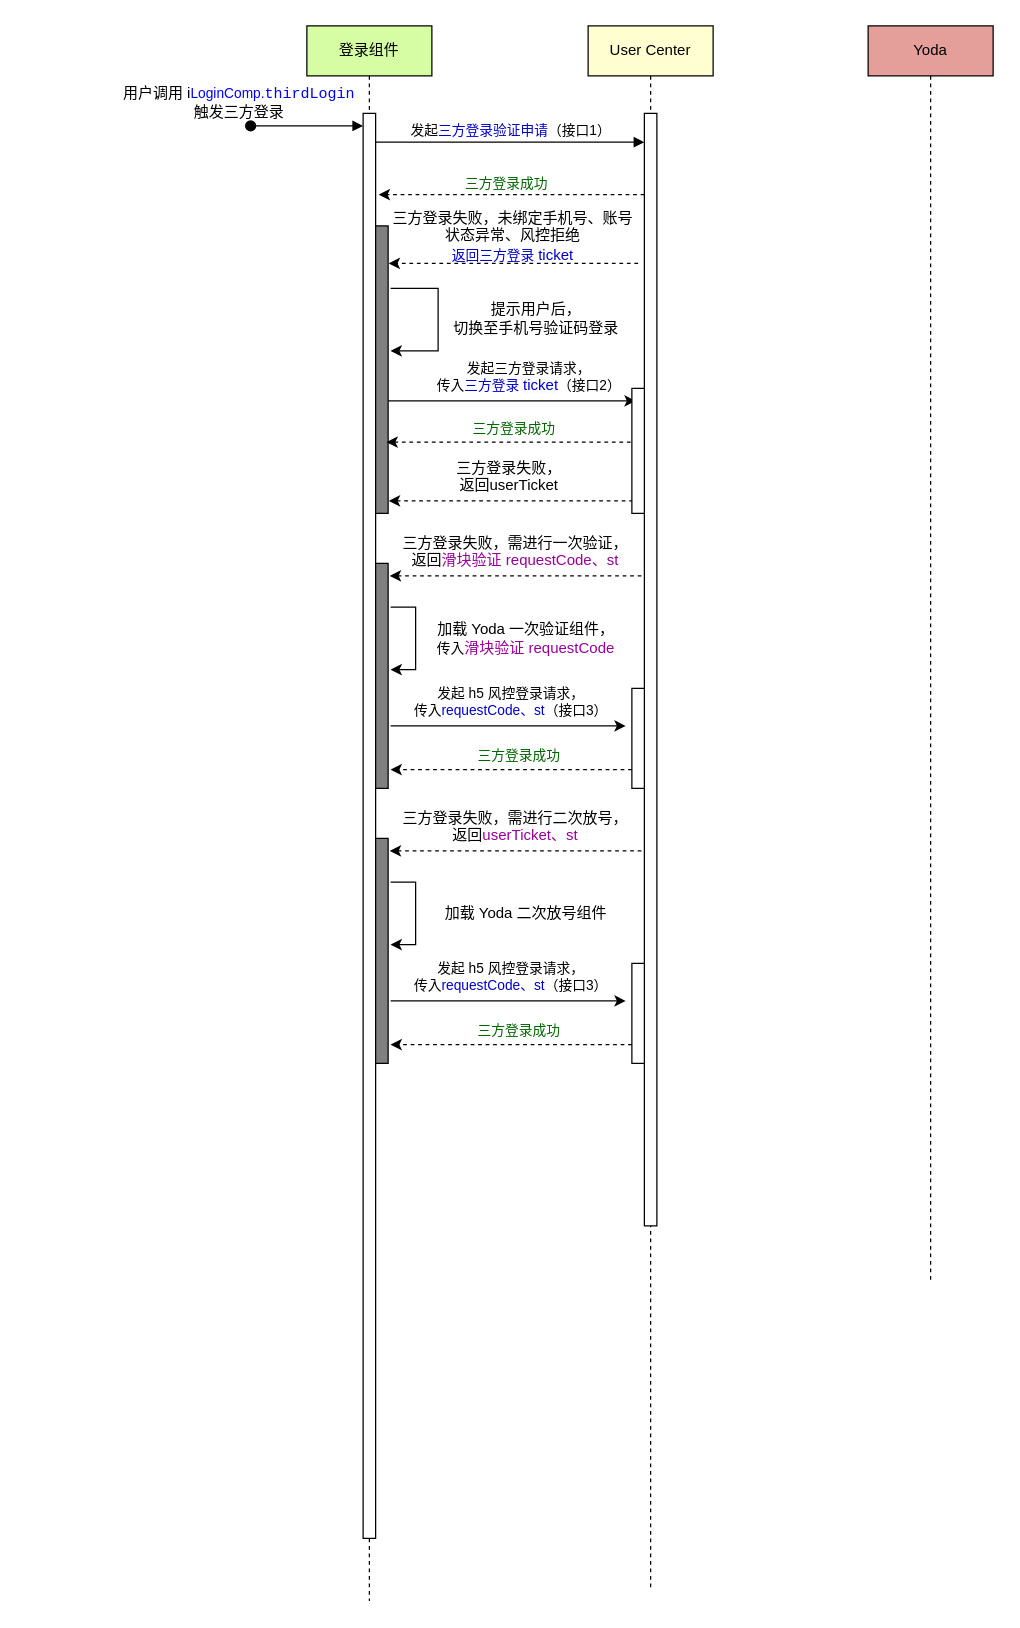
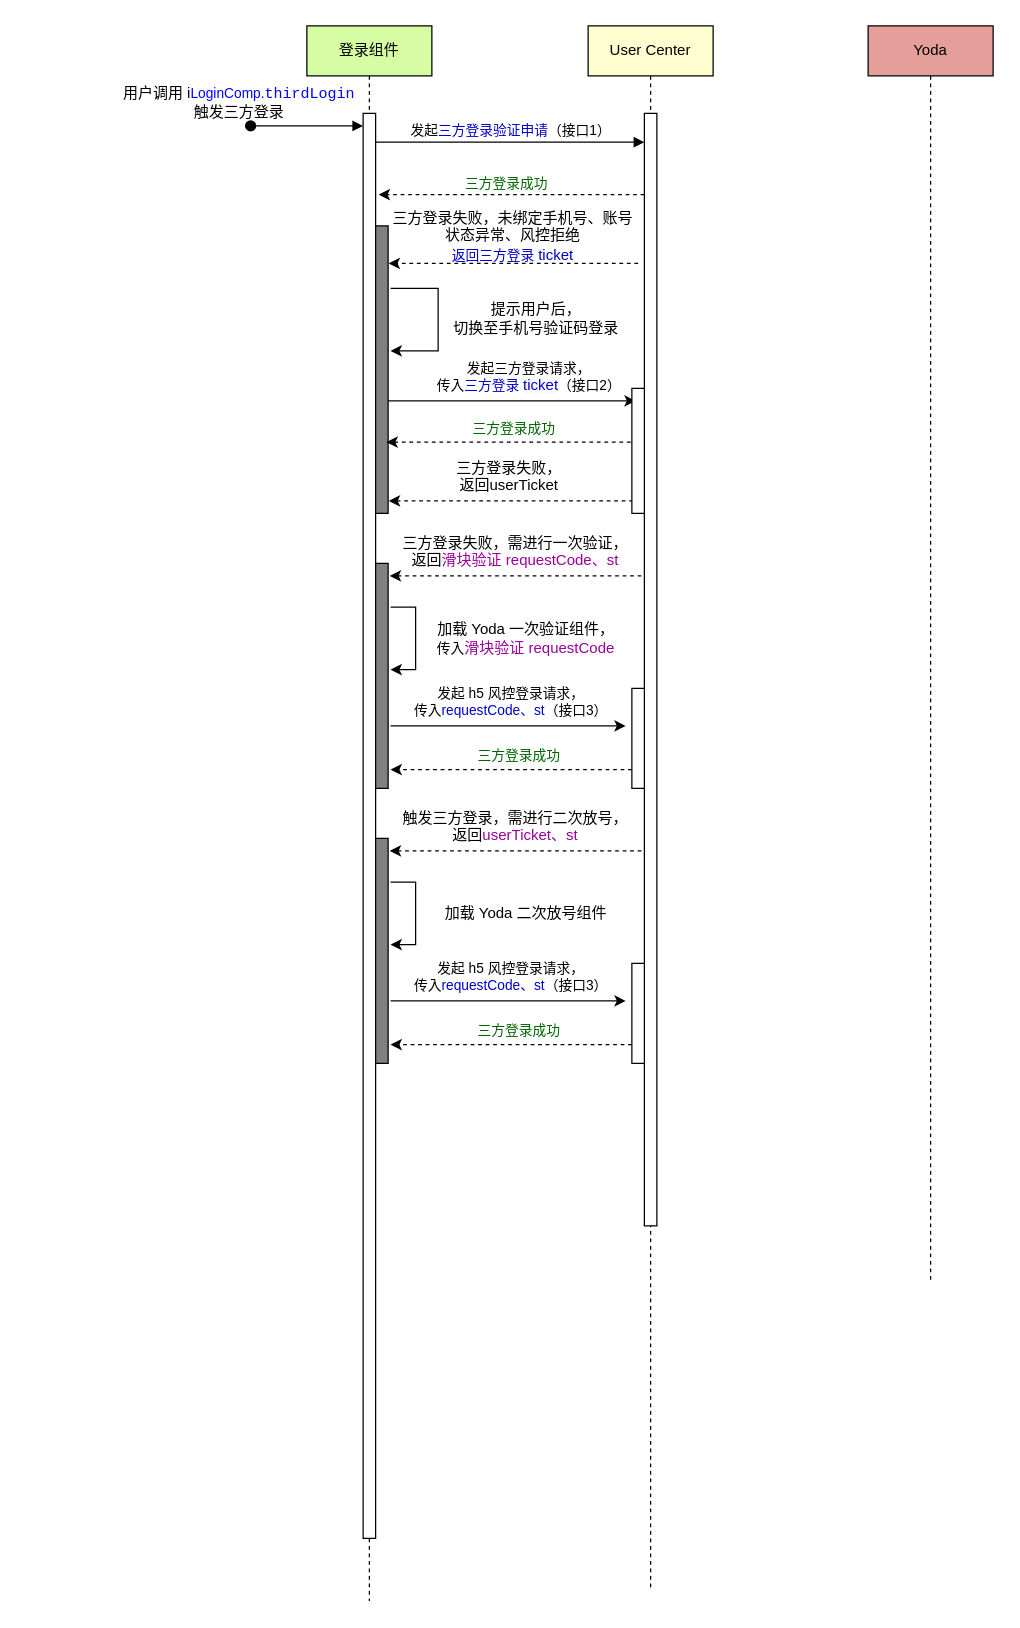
(516, 827) -> (516, 827)
